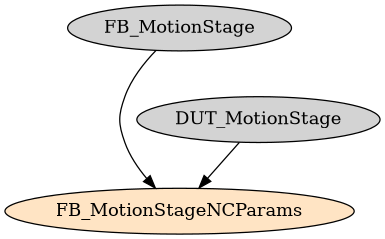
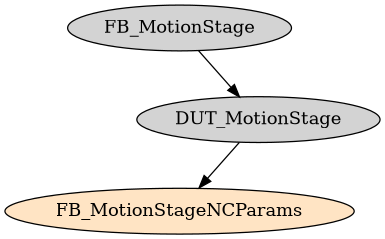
(120, 113) -> (215, 69)
